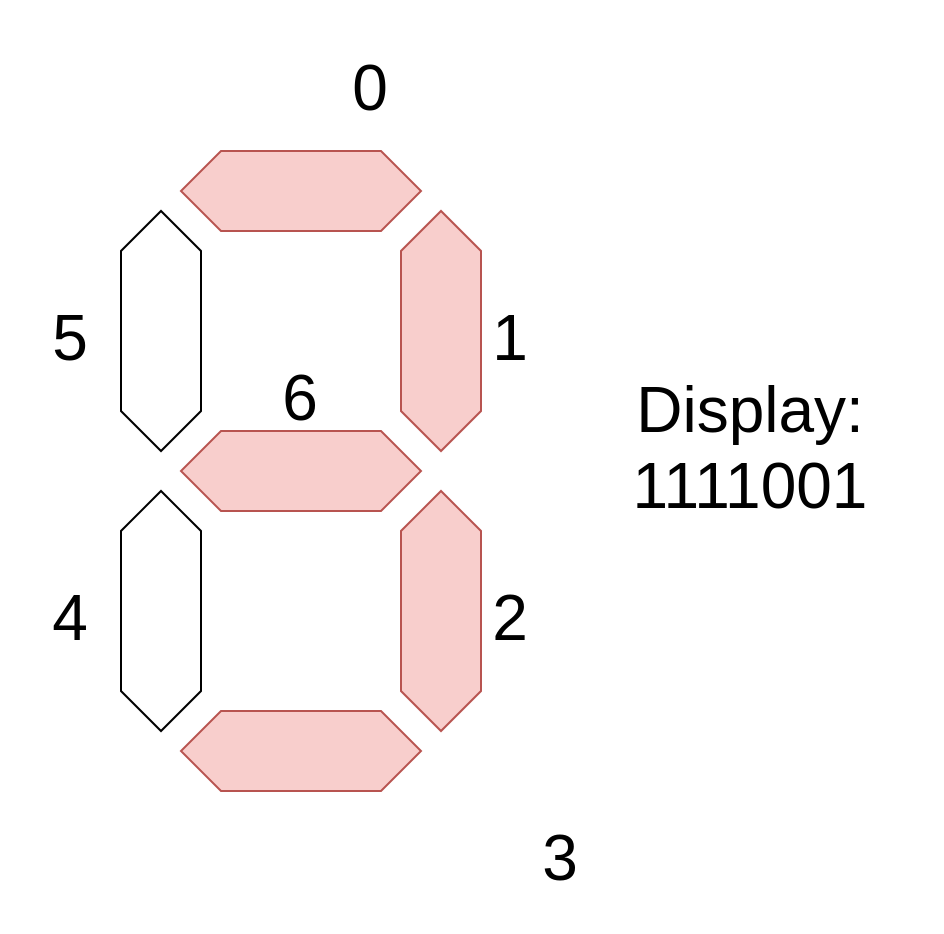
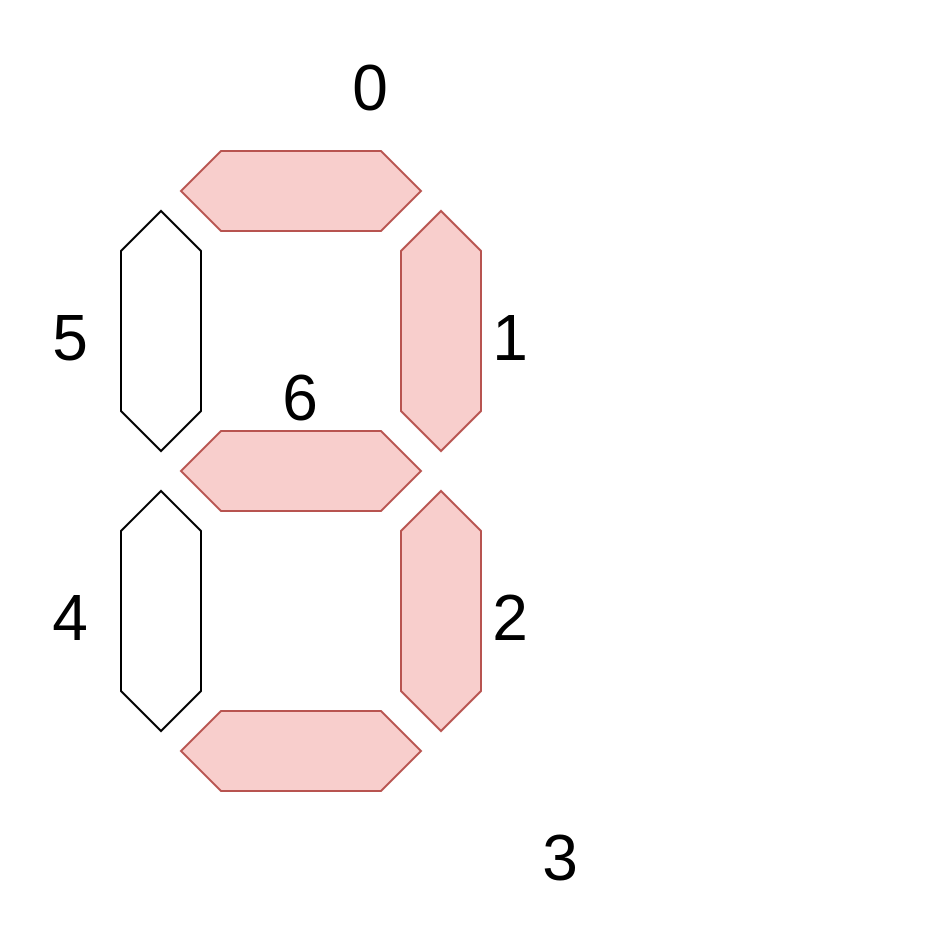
(751, 441) -> none
